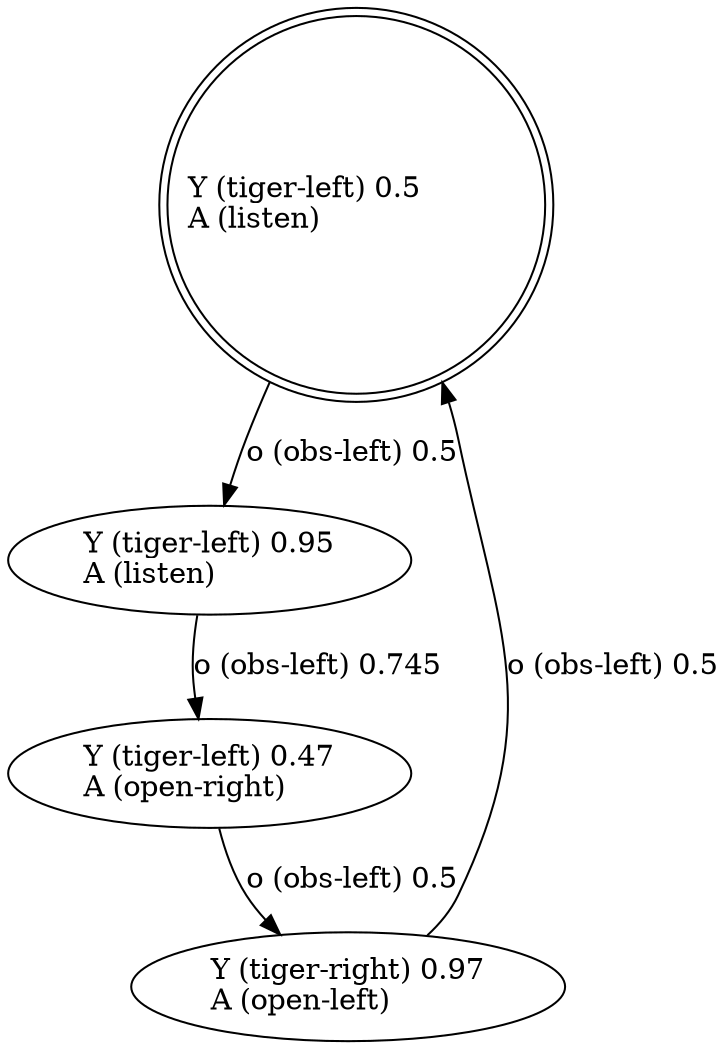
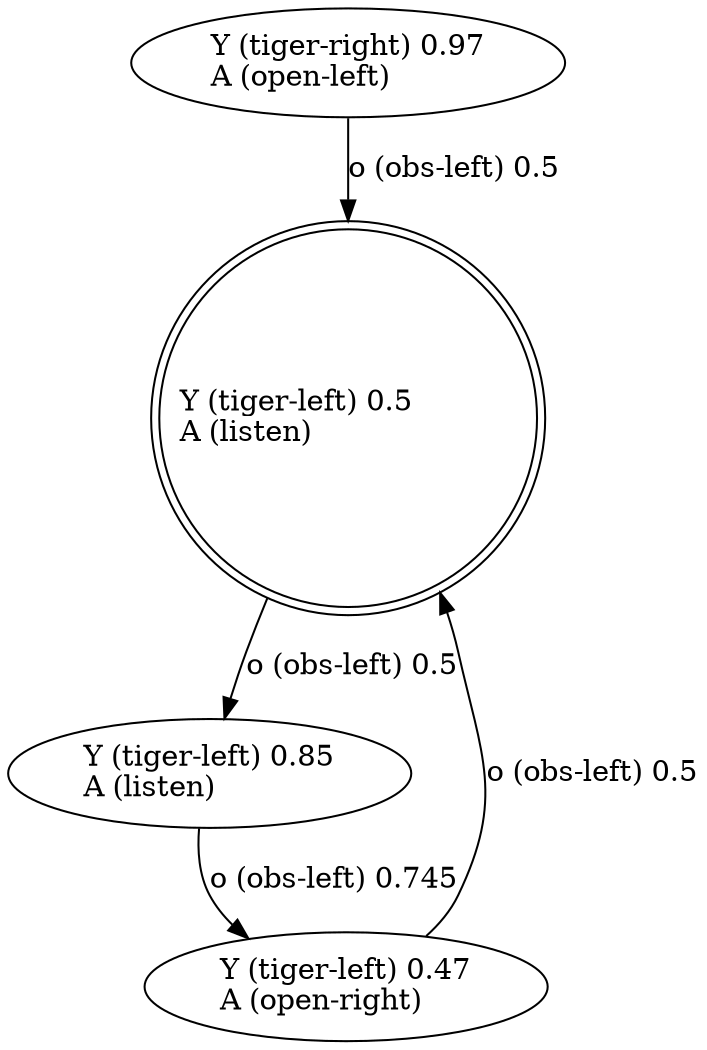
(210, 560) -> (210, 773)
(236, 877) -> (485, 780)
